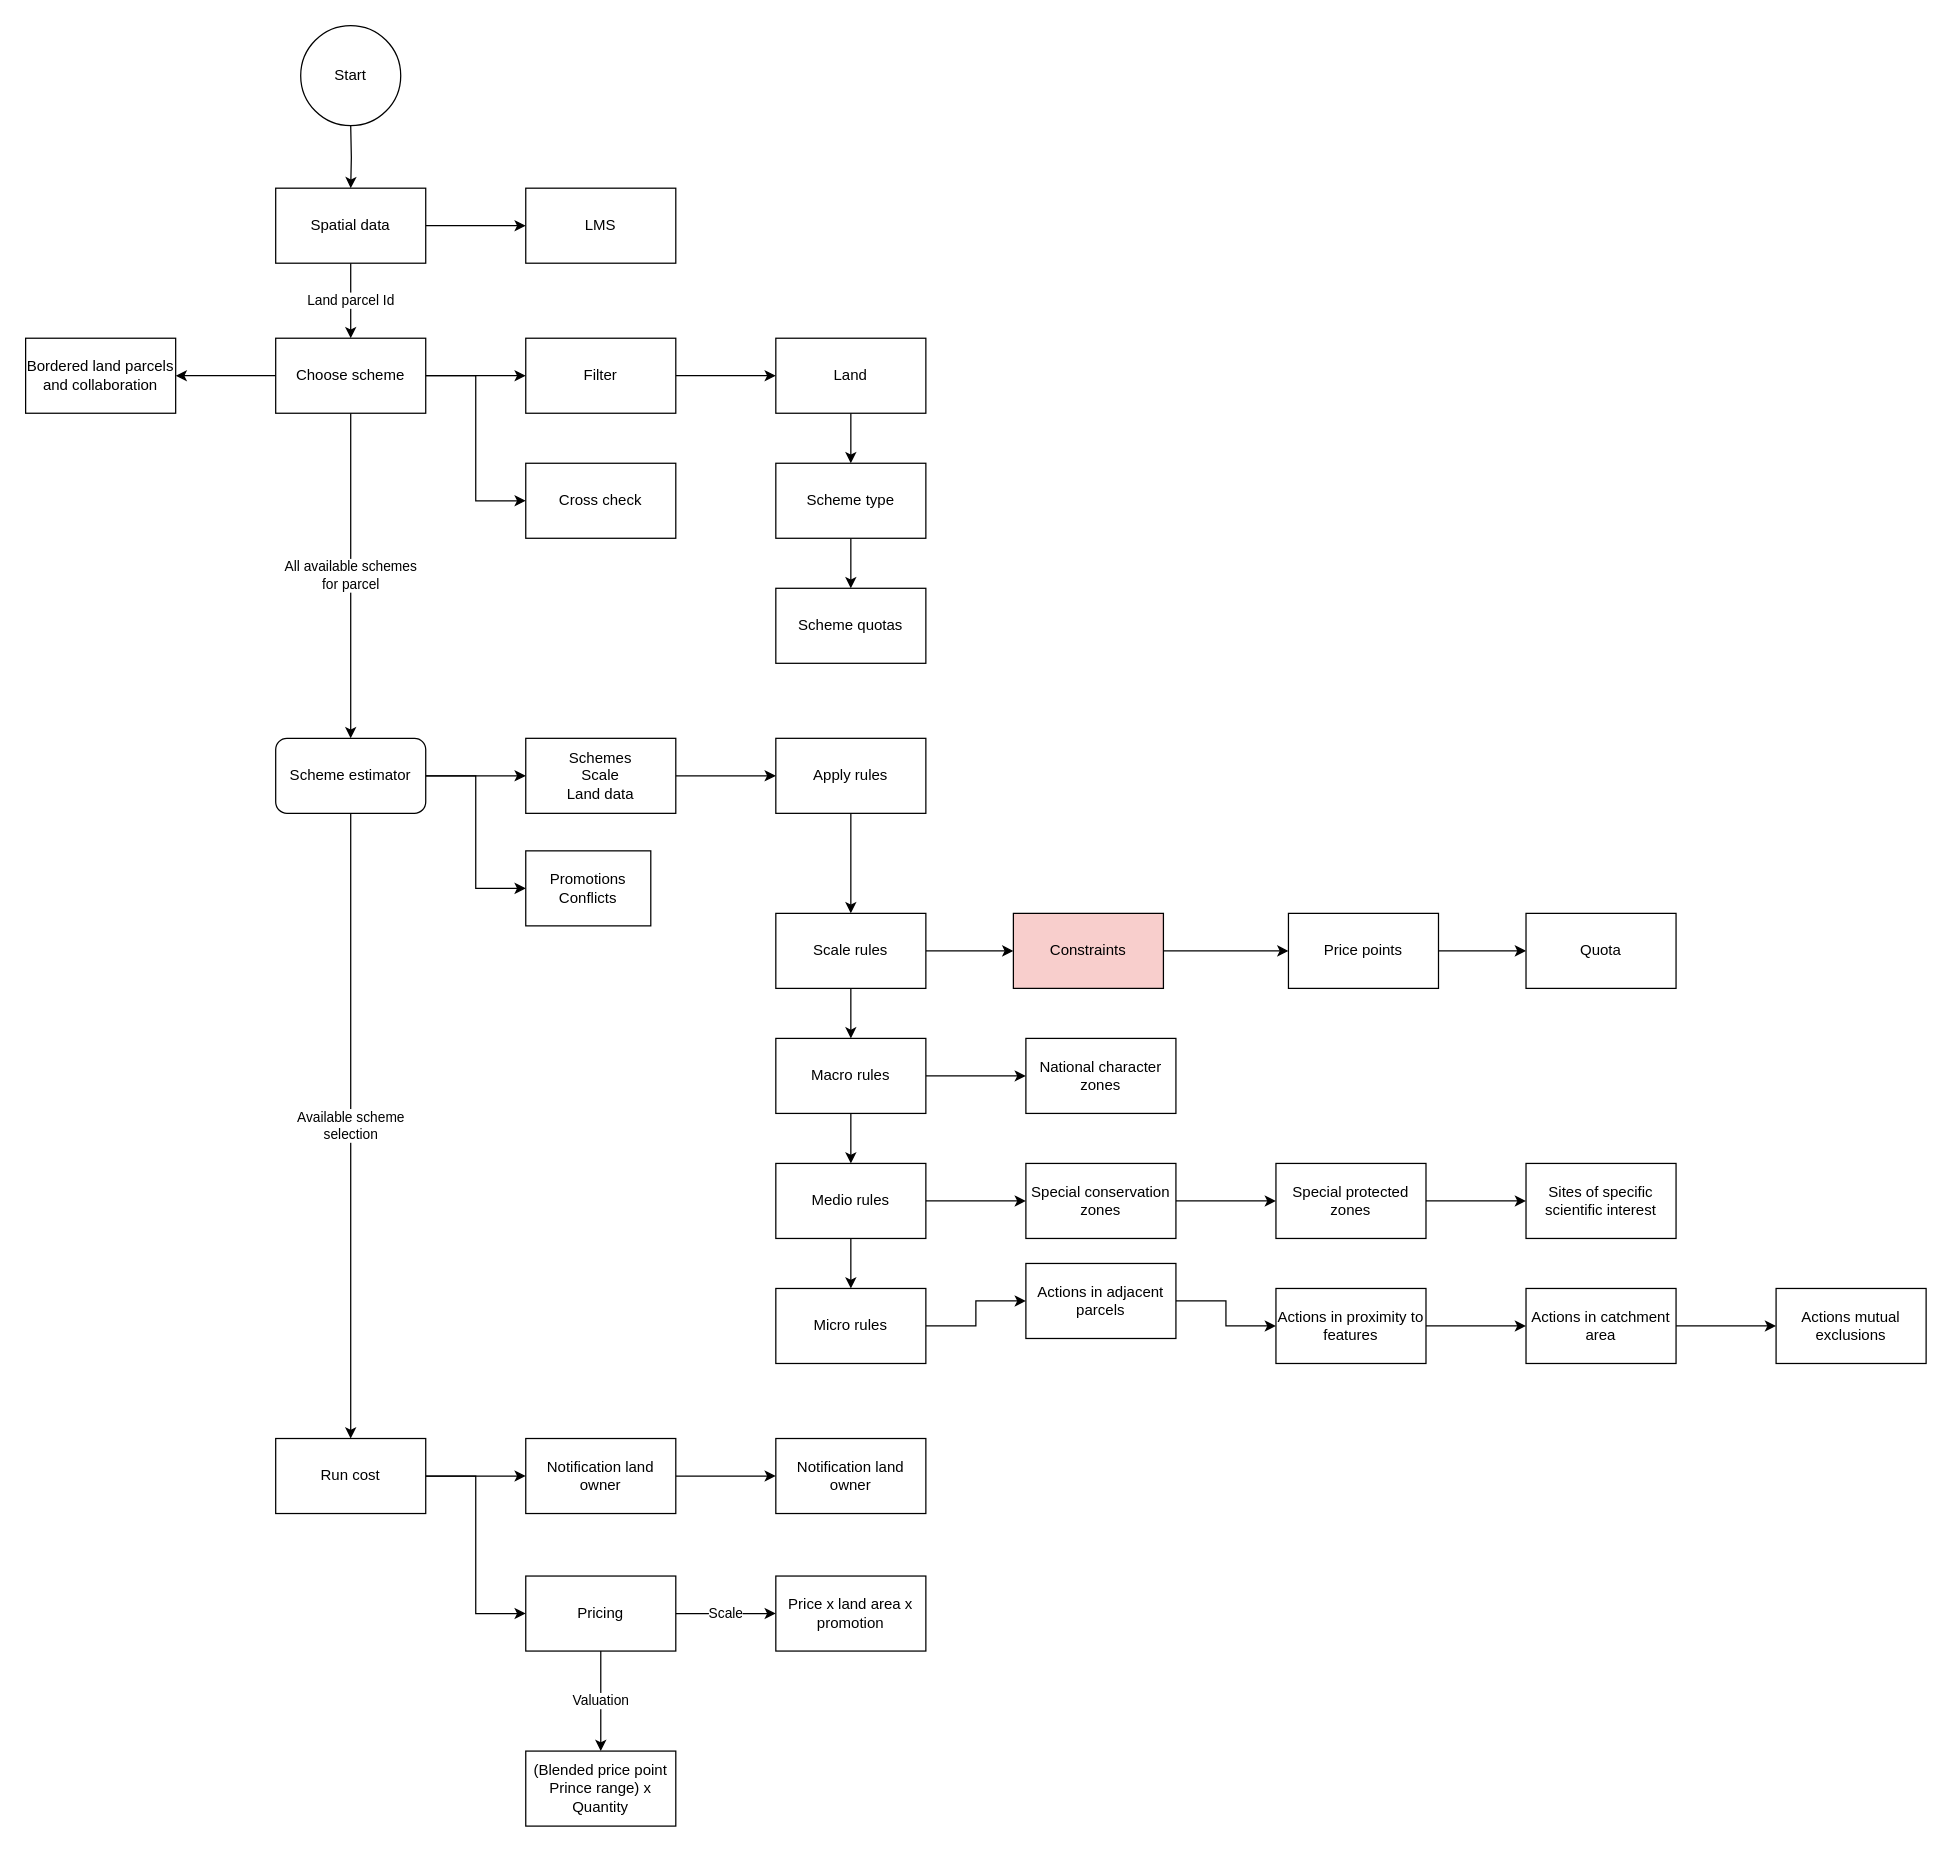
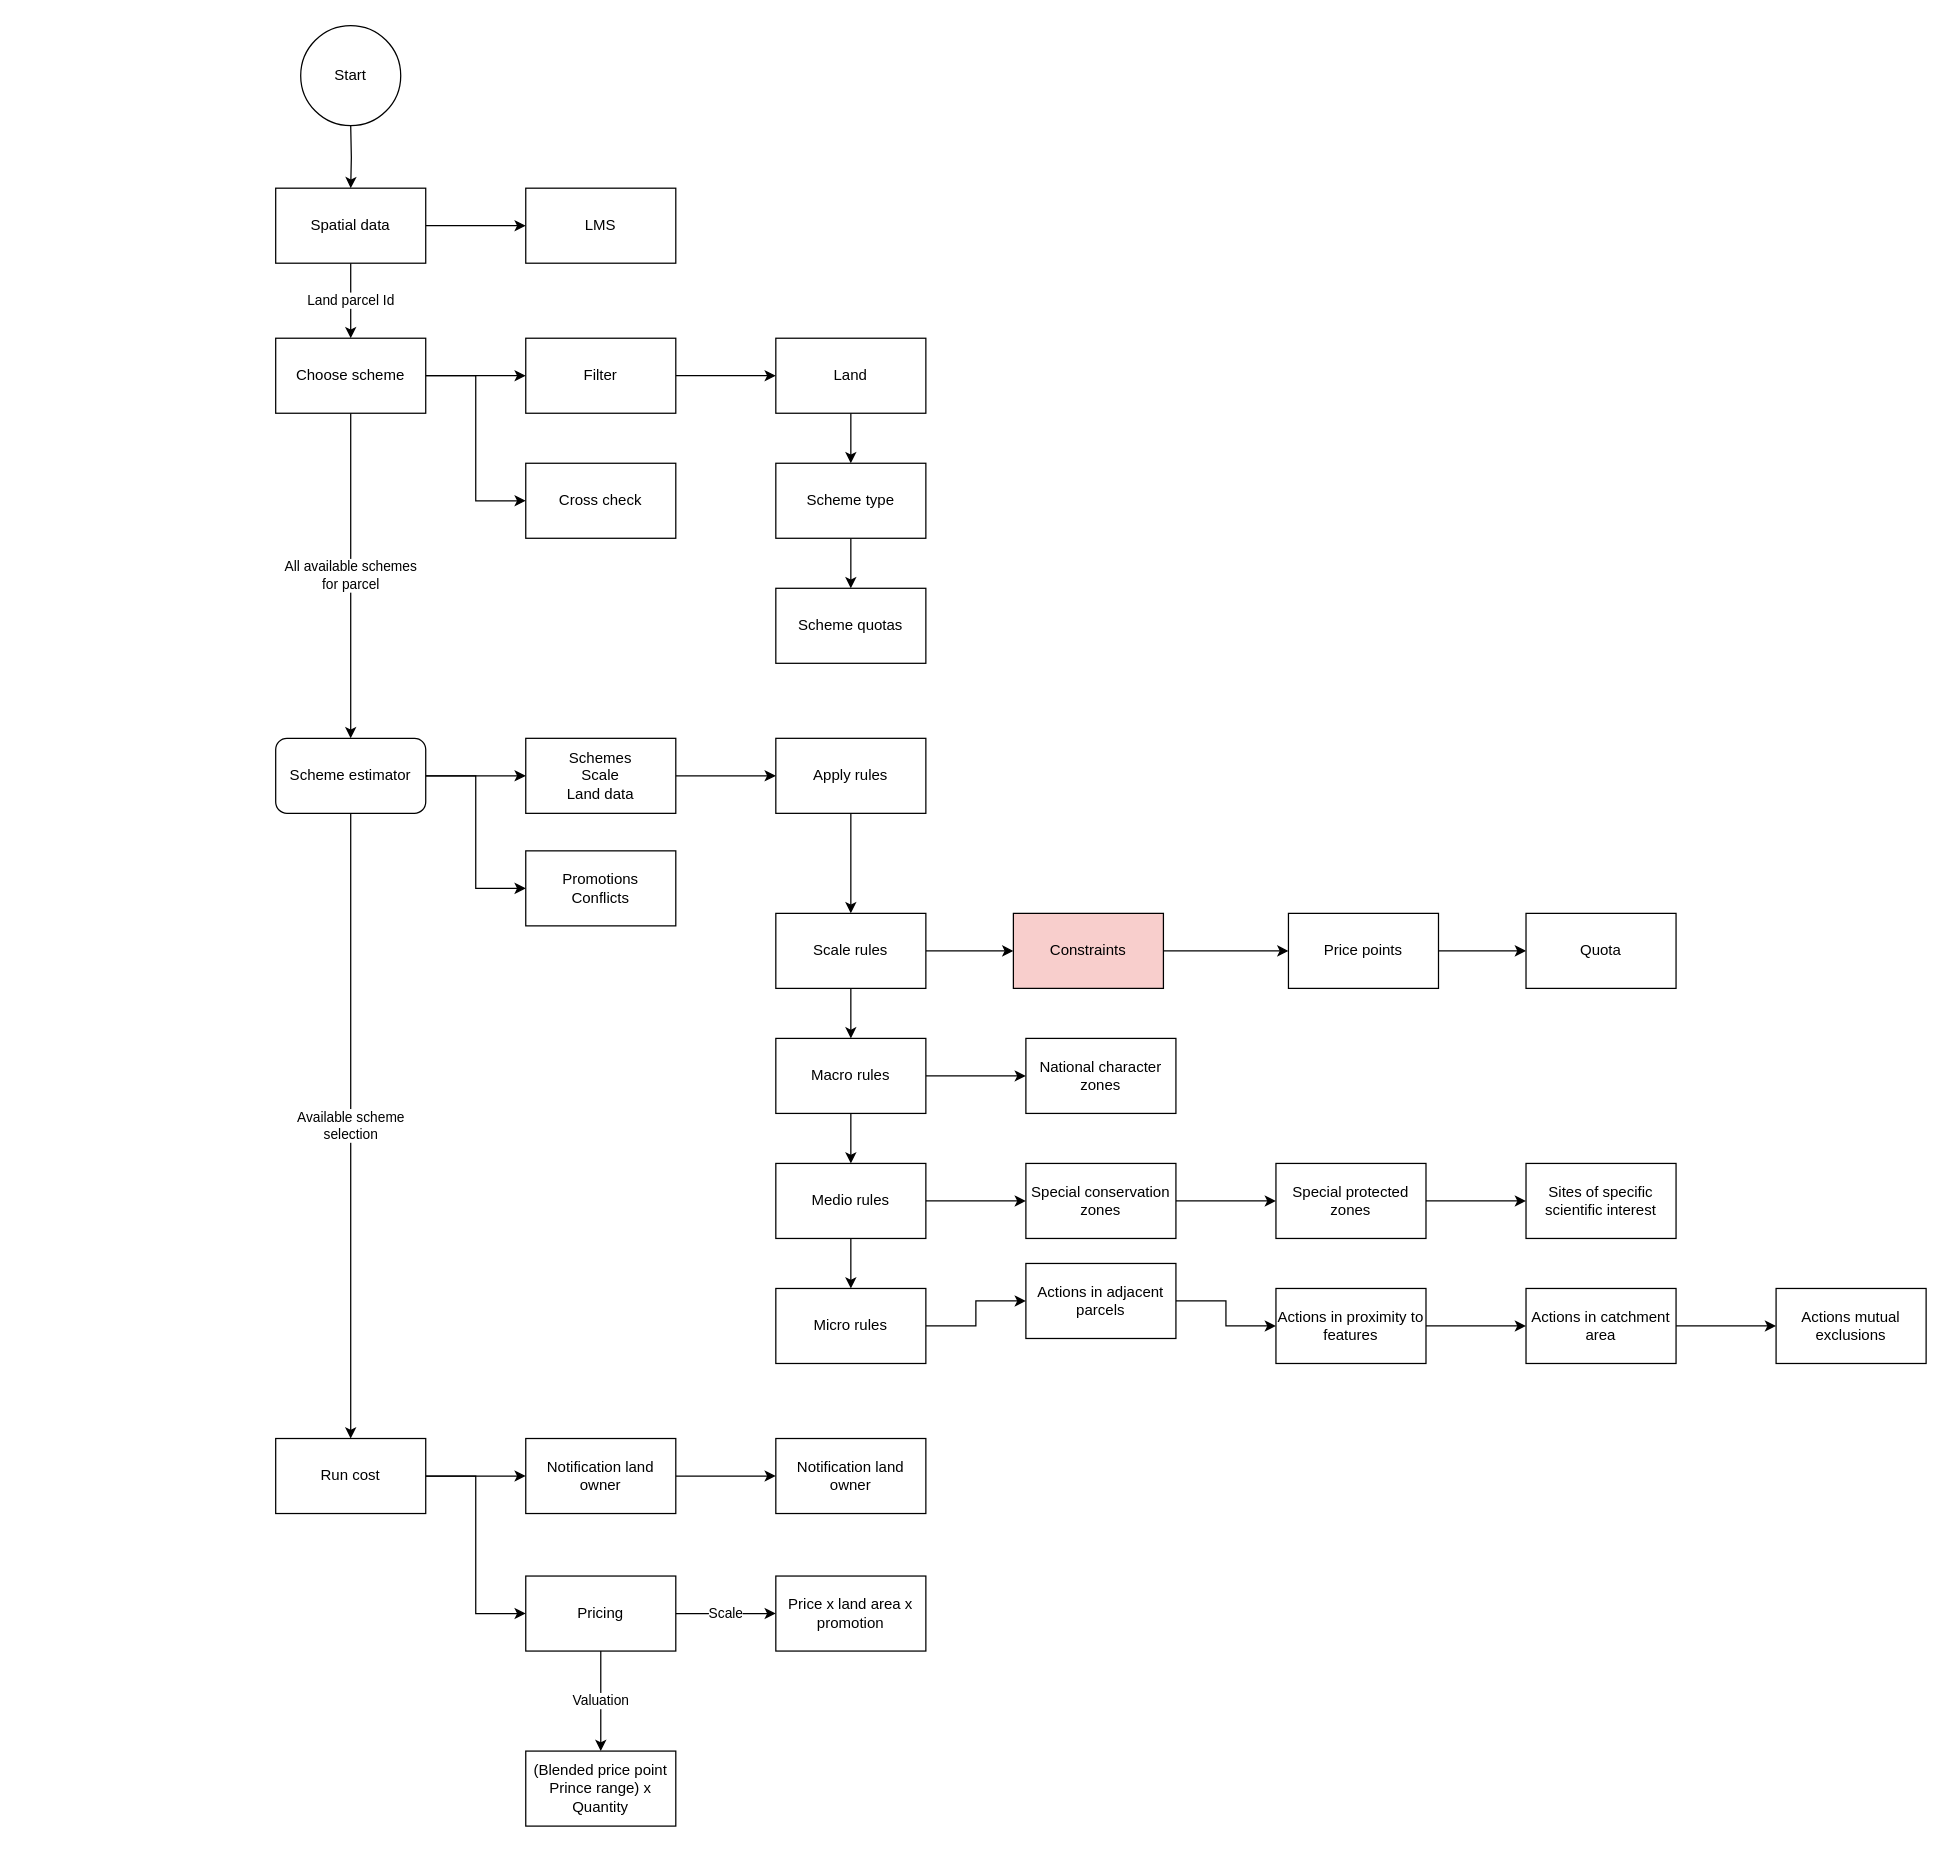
(101, 376) -> none
(230, 376) -> none
(588, 888) -> (601, 888)
